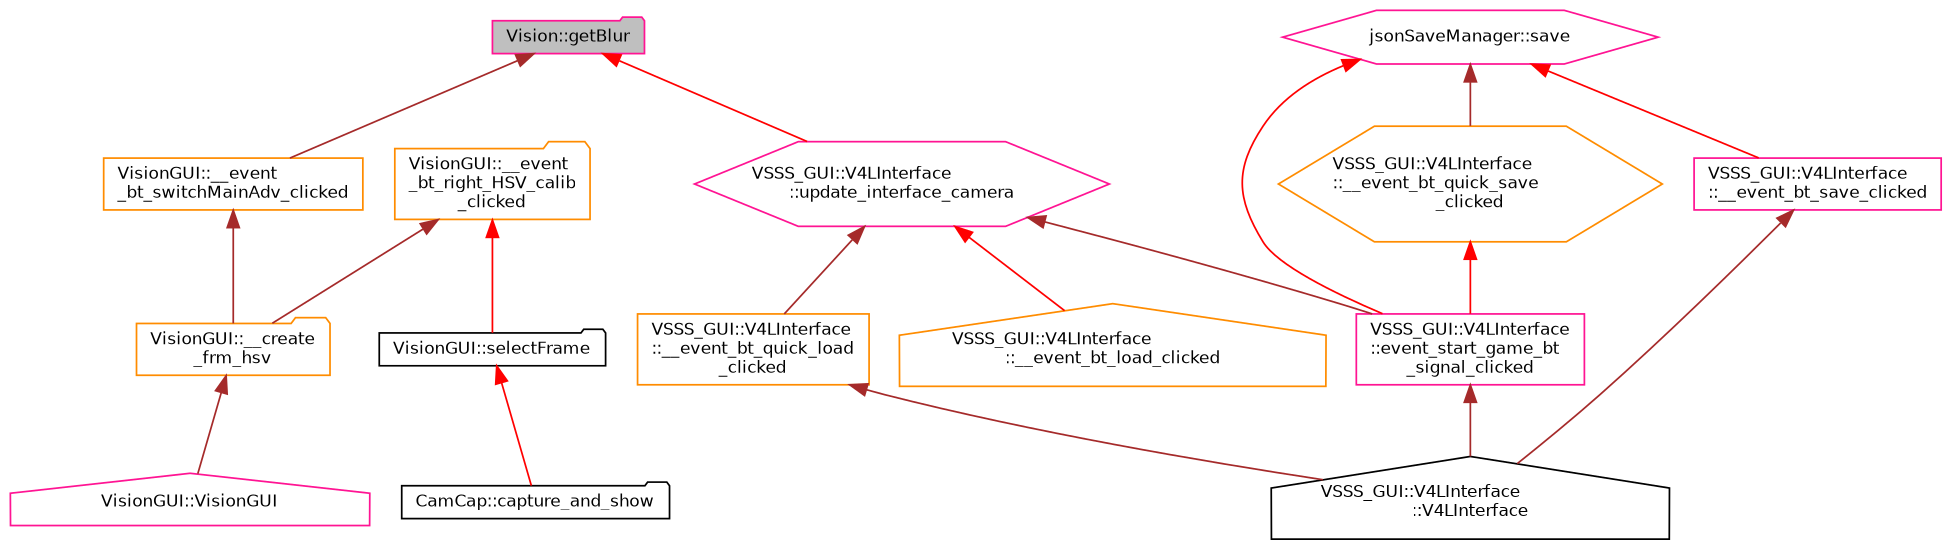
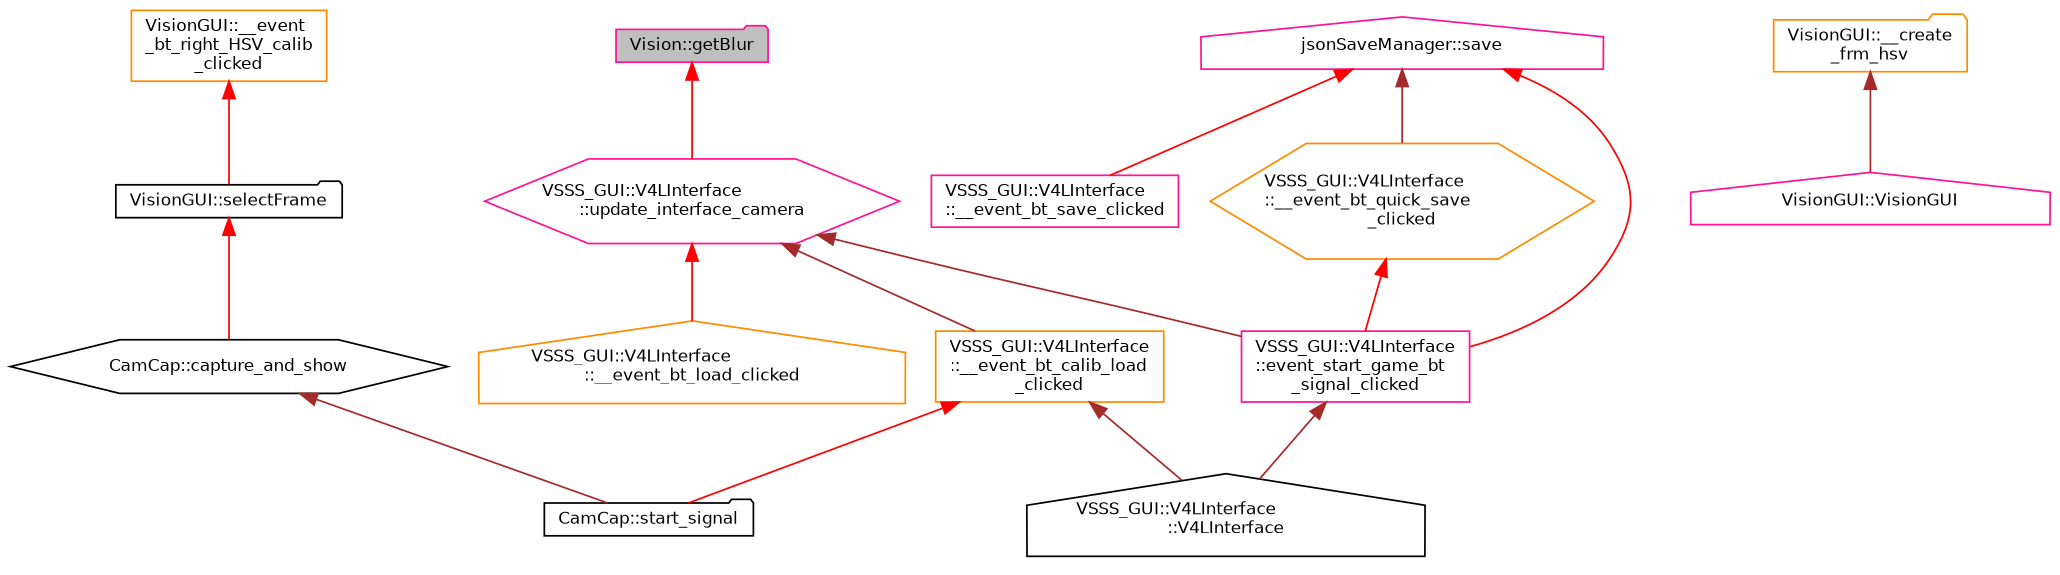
(1470, 37) -> (1402, 46)
(233, 184) -> none
(492, 184) -> (229, 46)
(348, 276) -> none
(1652, 347) -> none
(753, 349) -> (1050, 367)
(536, 502) -> (229, 367)
none -> (649, 519)
